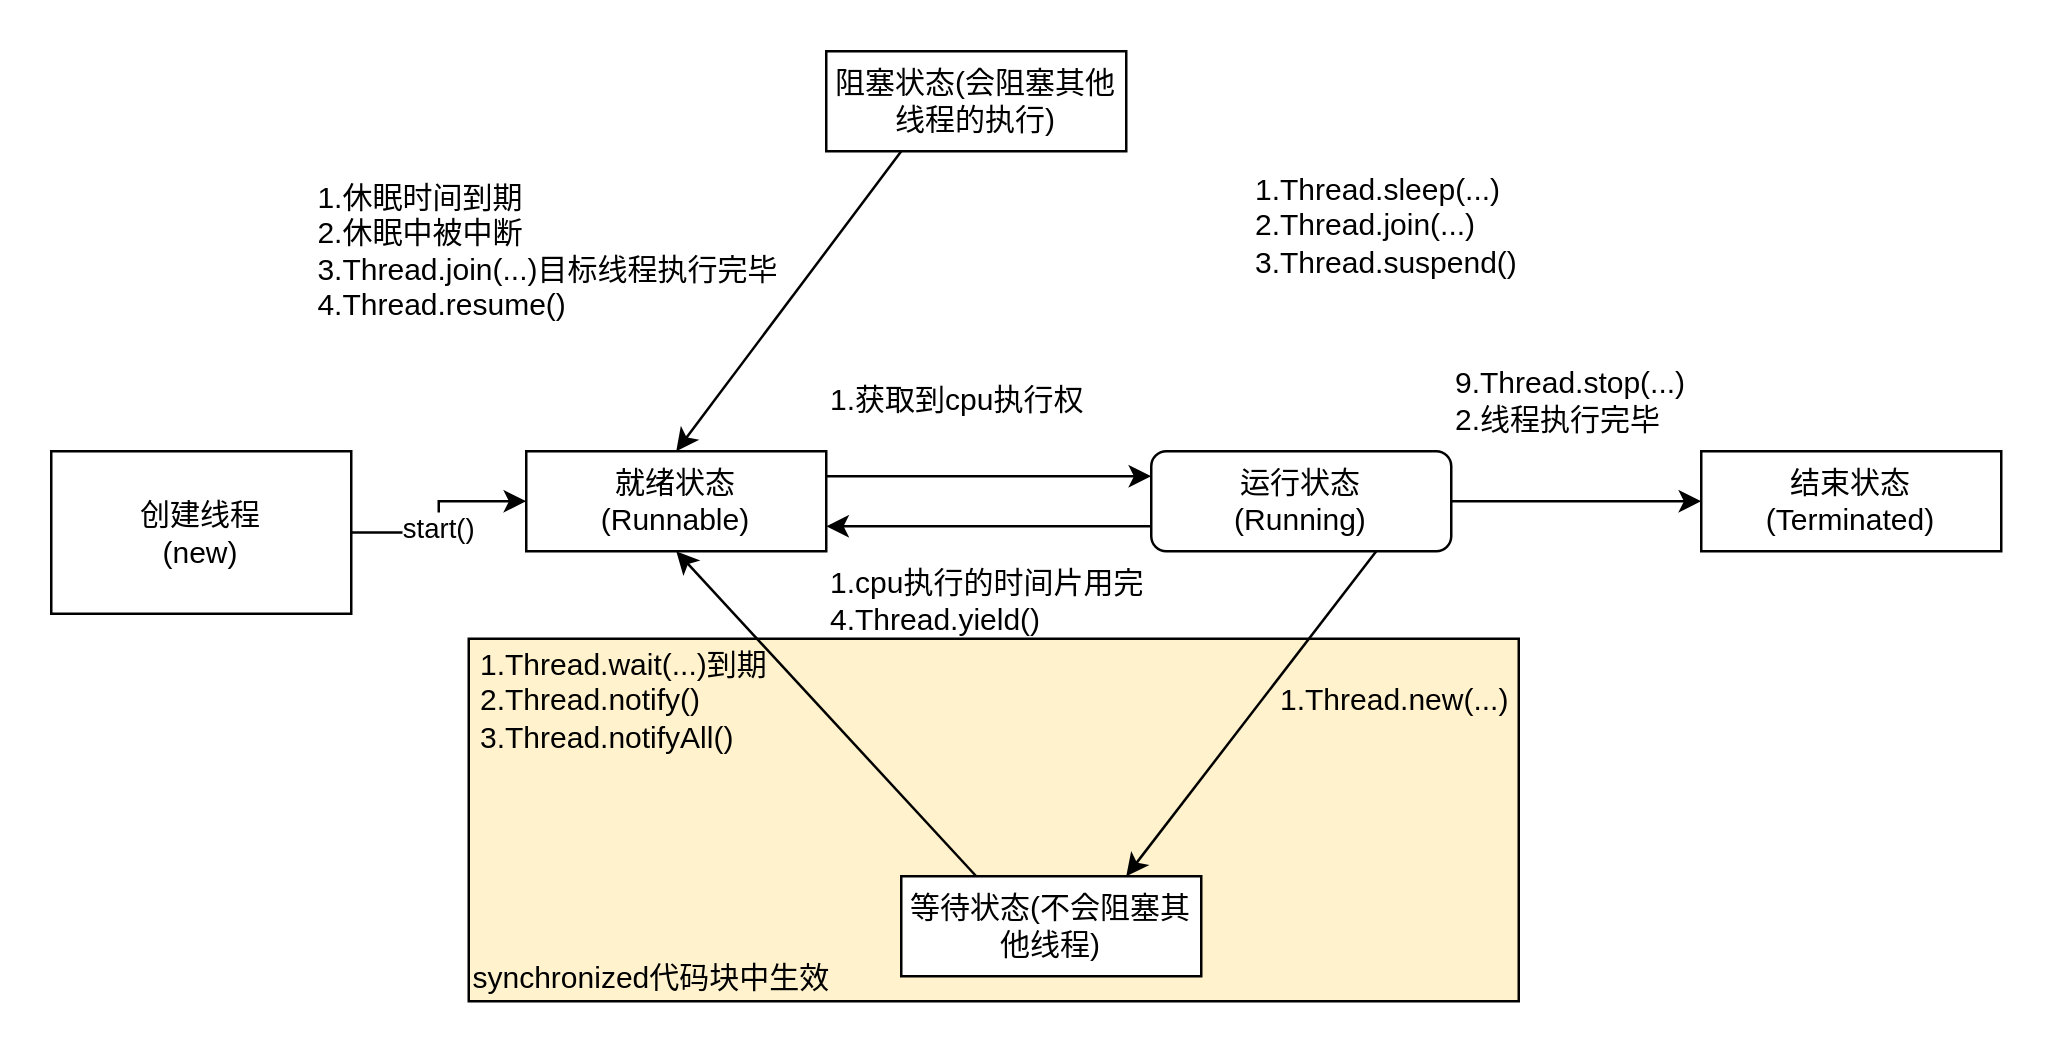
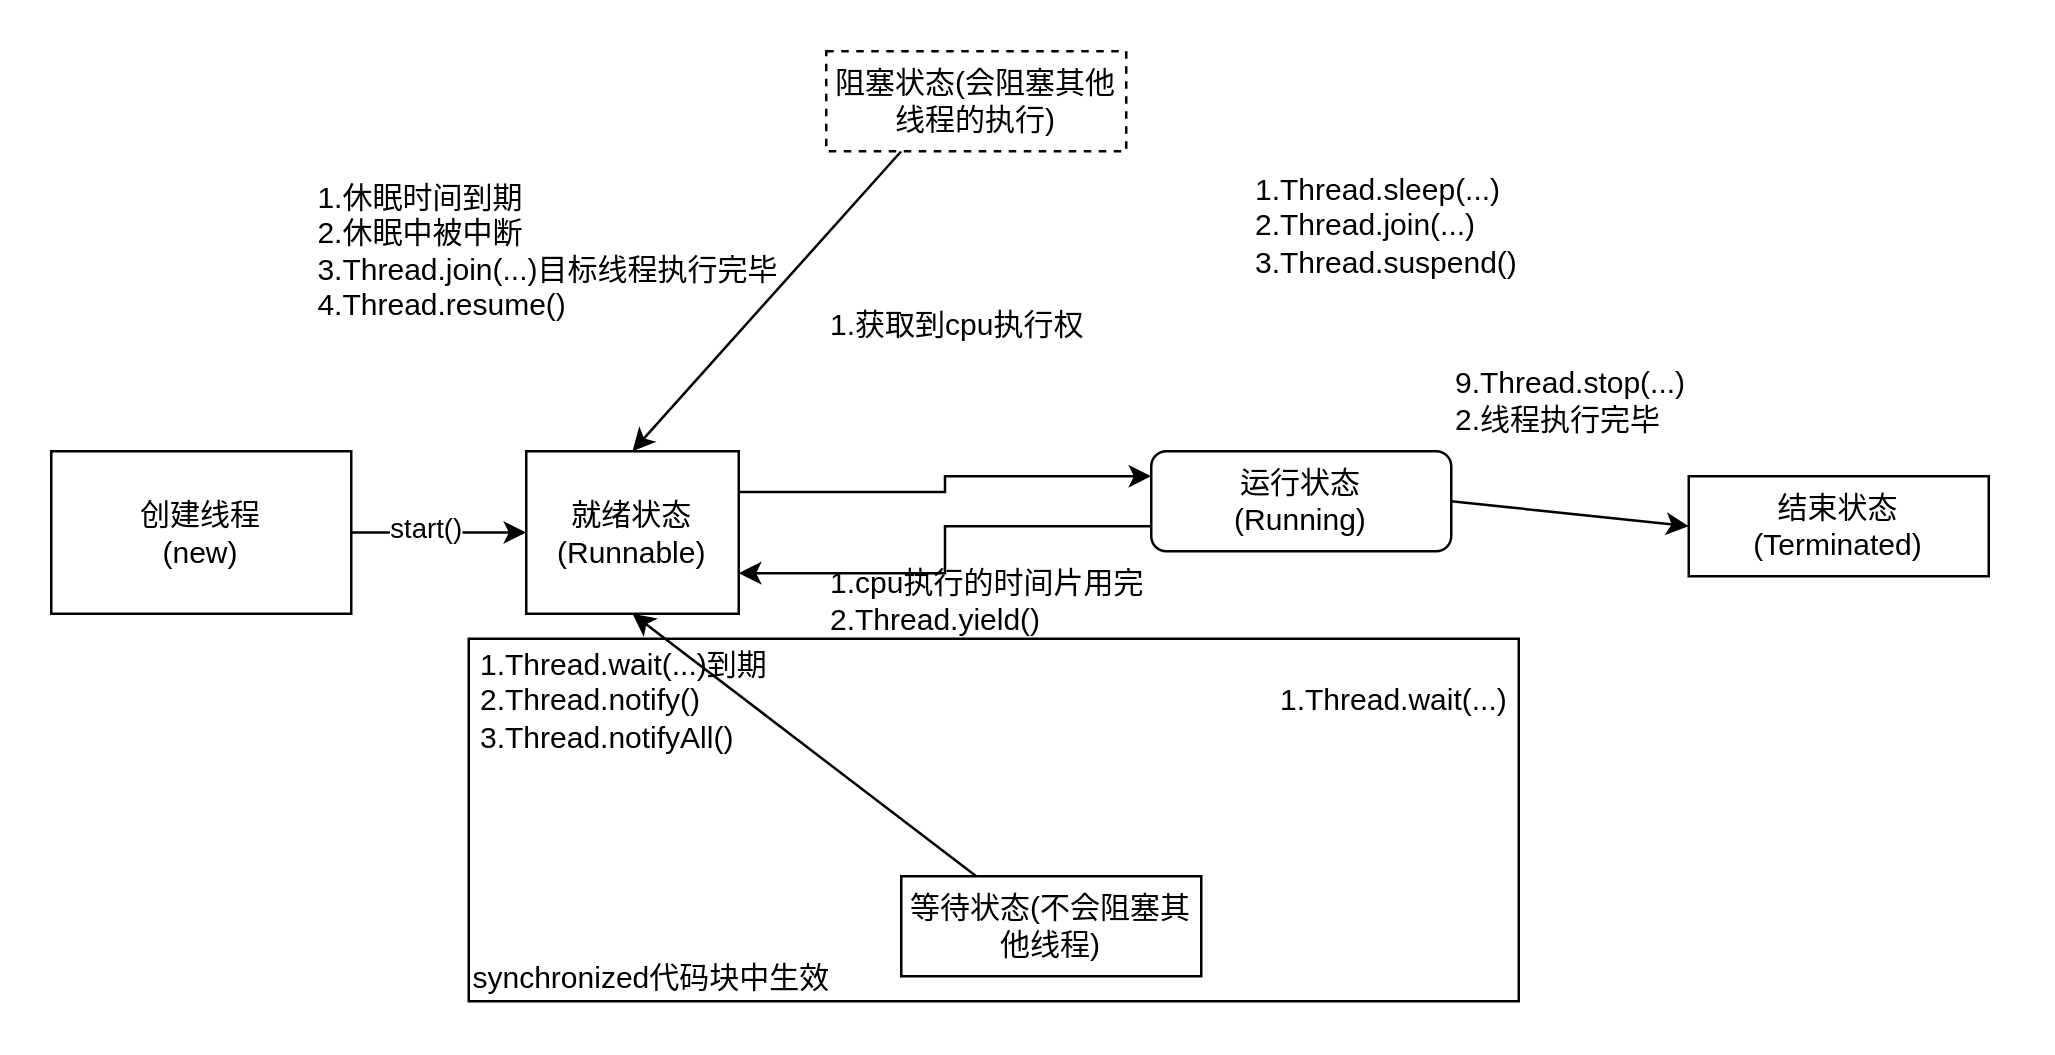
(976, 101) -> (976, 101)
(1001, 401) -> (1001, 326)
(676, 501) -> (633, 533)
(1851, 501) -> (1839, 526)
(989, 601) -> (989, 601)
(1405, 701) -> (1409, 701)
(1256, 707) -> none
(994, 820) -> (994, 820)
